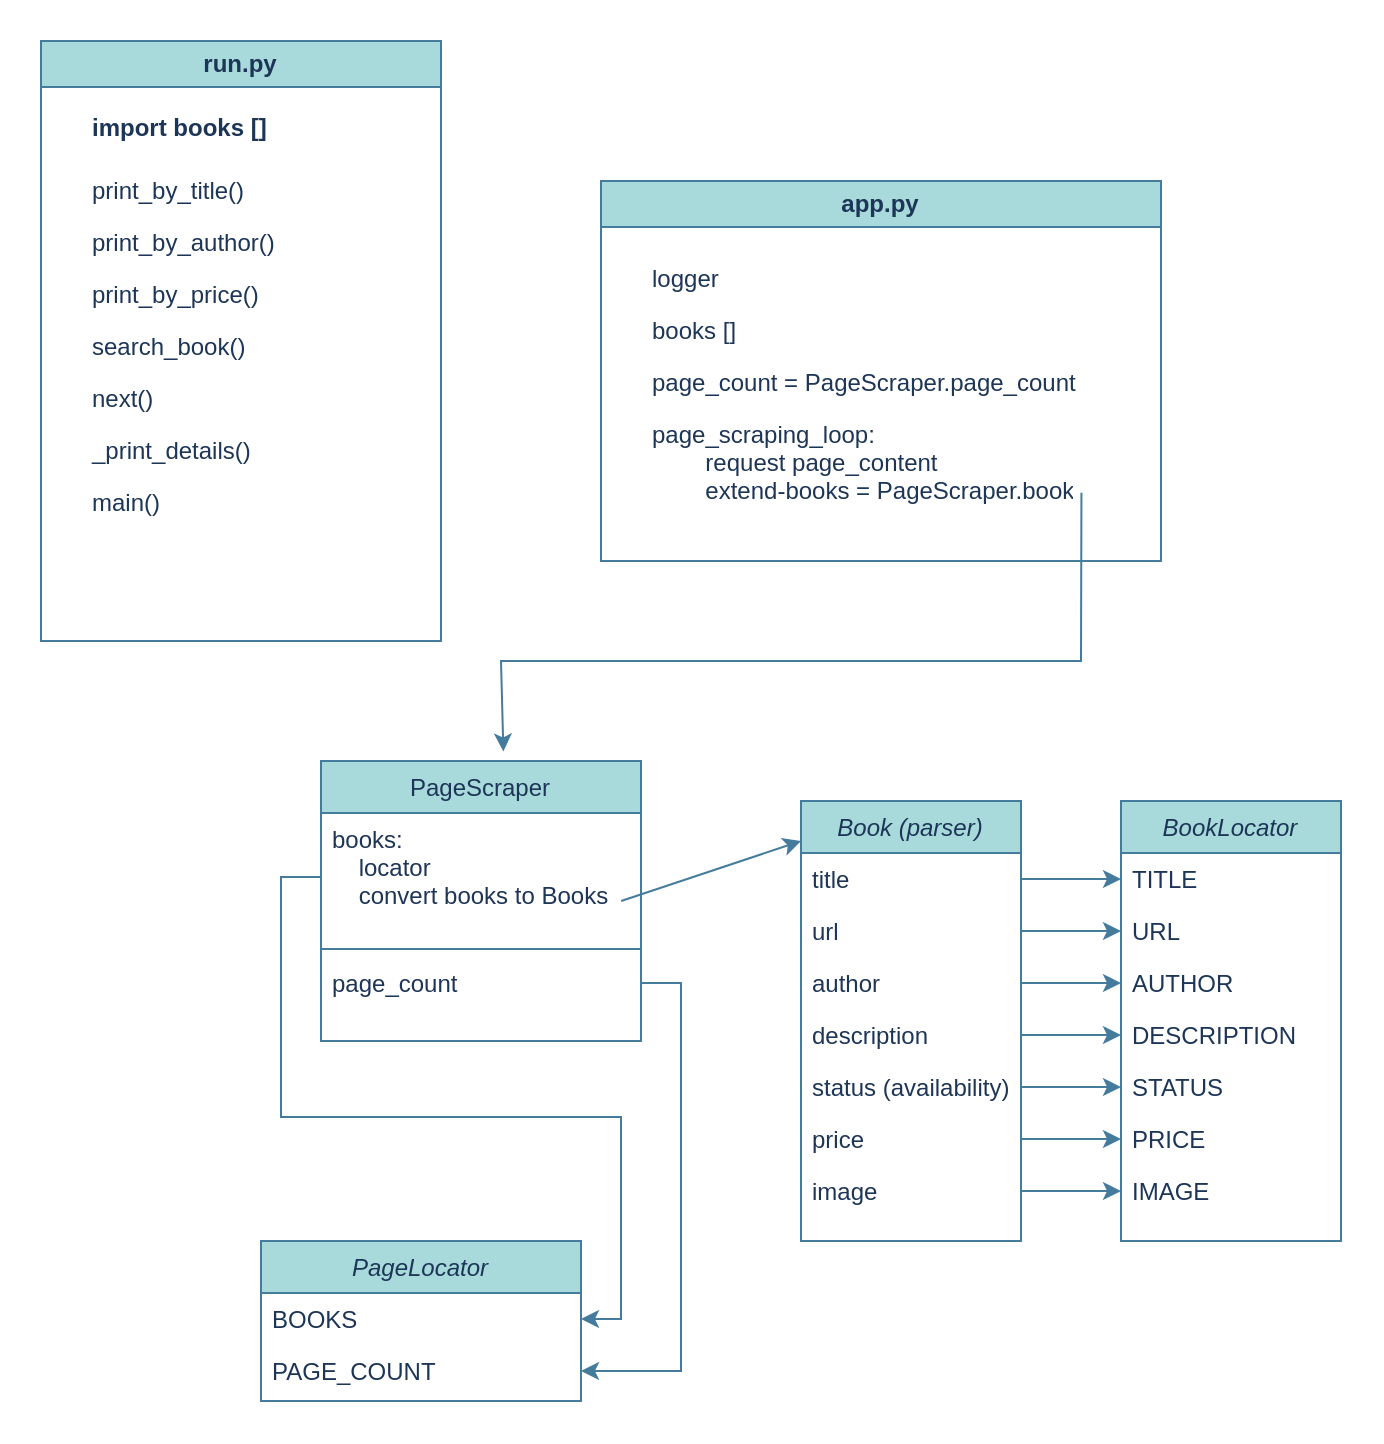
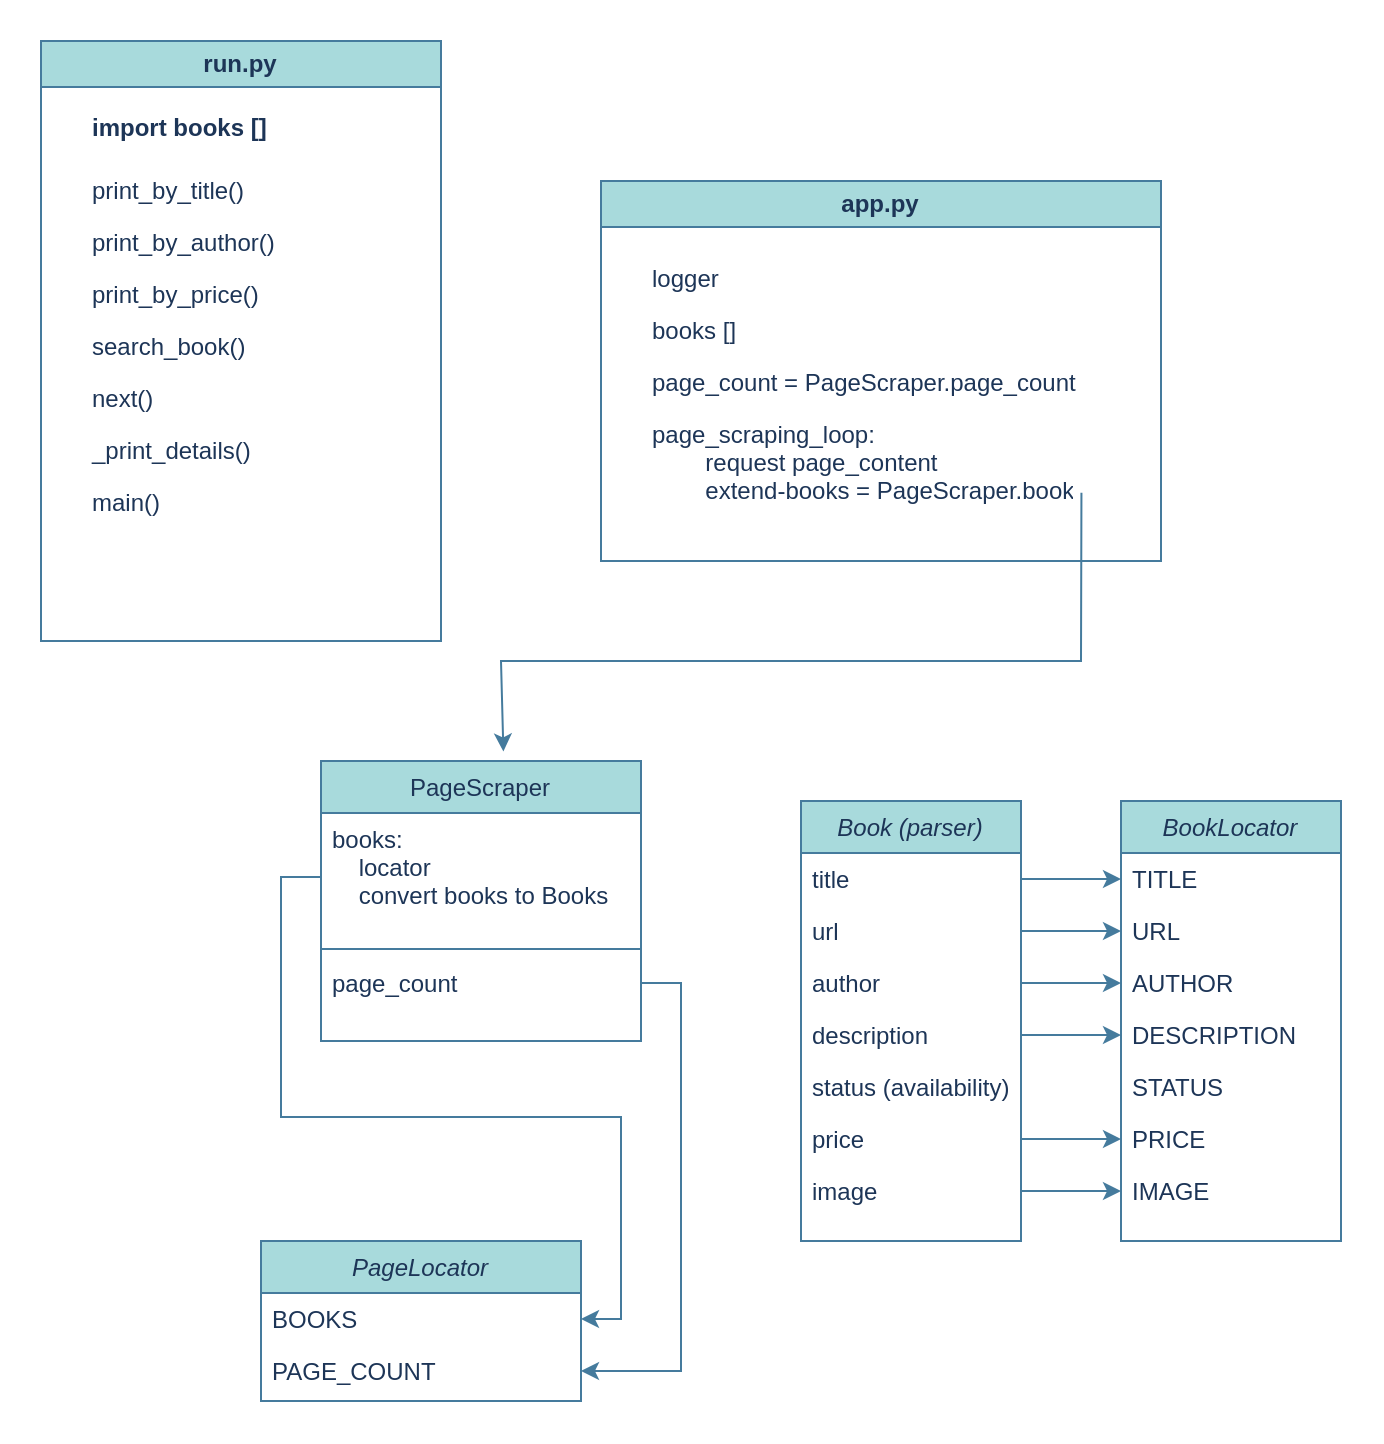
(705, 873) -> none
(1066, 1087) -> none
